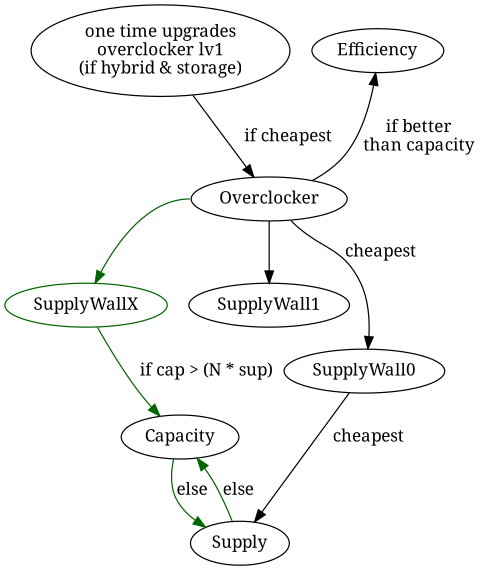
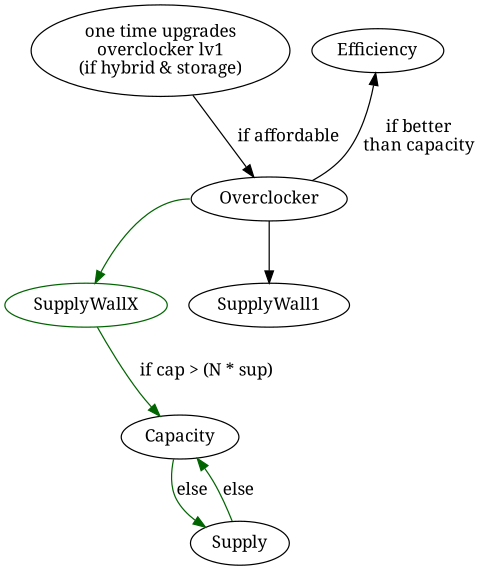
(289, 137) -> (289, 137)
(364, 371) -> none
